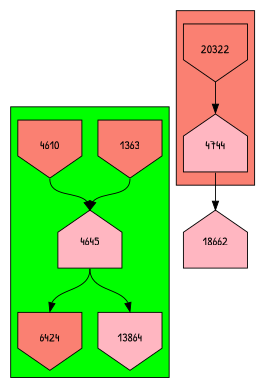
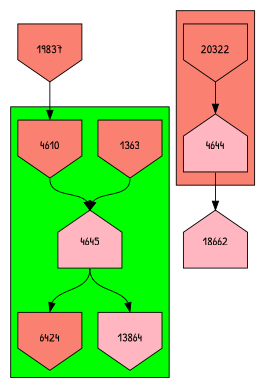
none -> (50, 50)
(215, 146) -> (215, 146)
